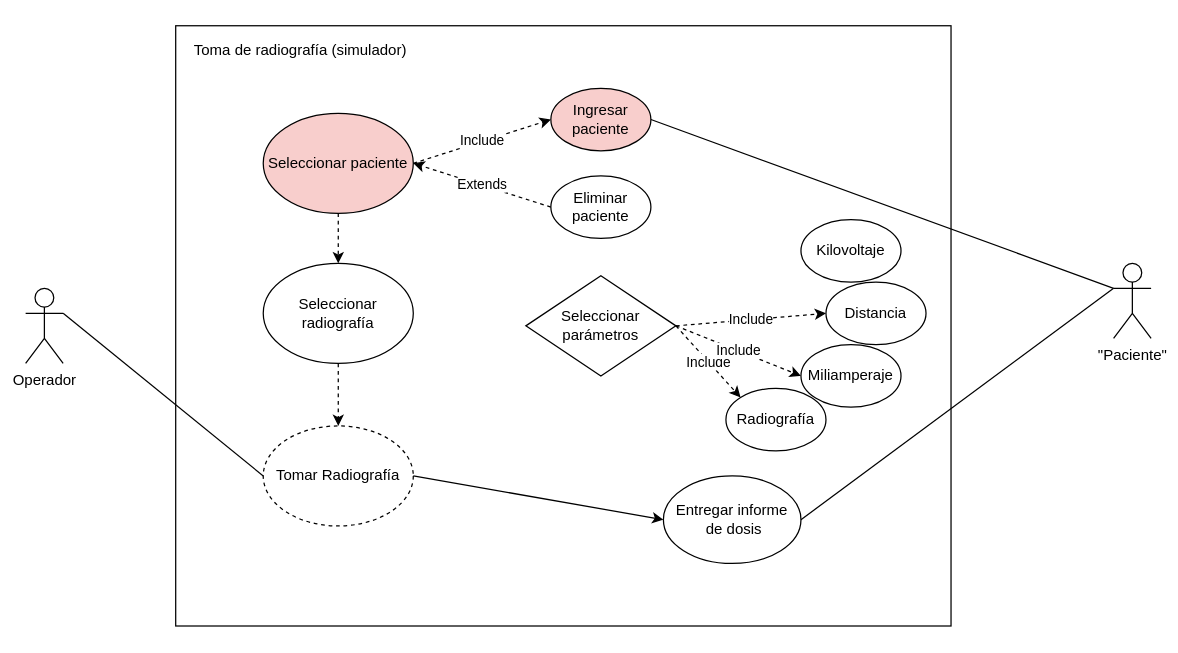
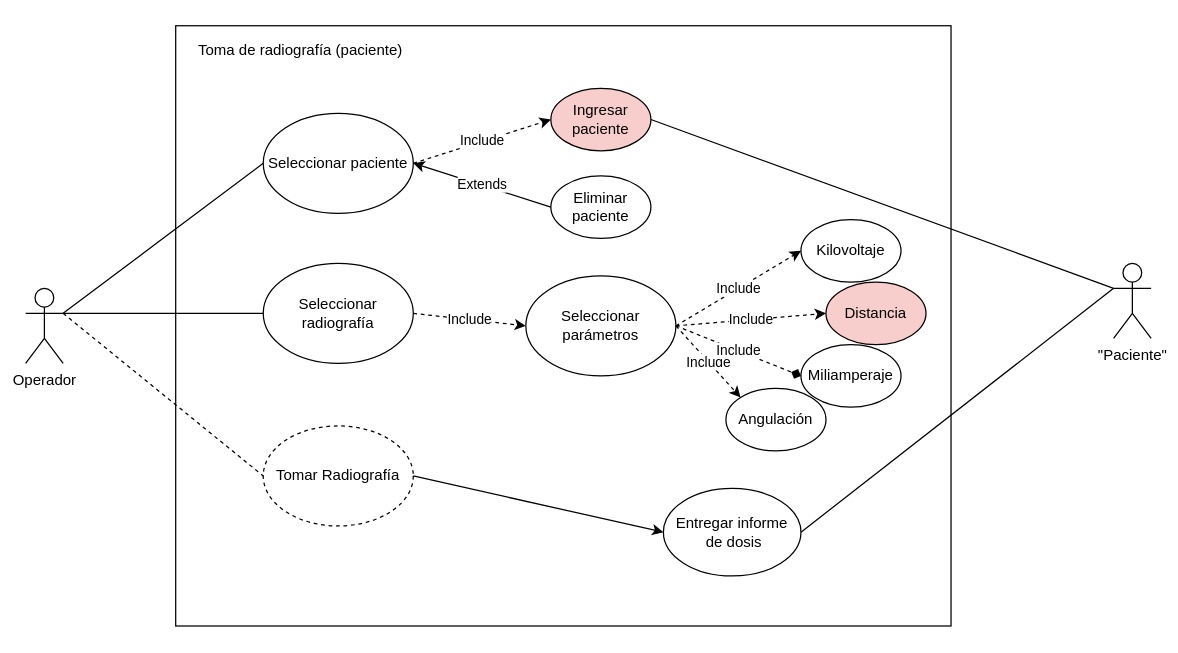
(301, 51) -> (301, 51)
(338, 163) -> (338, 163)
(527, 199) -> (527, 199)
(338, 234) -> none
none -> (164, 237)
none -> (737, 289)
none -> (165, 313)
(876, 313) -> (876, 313)
none -> (465, 319)
(601, 326) -> (601, 326)
(790, 372) -> (790, 371)
(338, 390) -> none
(164, 395) -> (164, 395)
(776, 419) -> (776, 419)
(732, 519) -> (732, 532)
